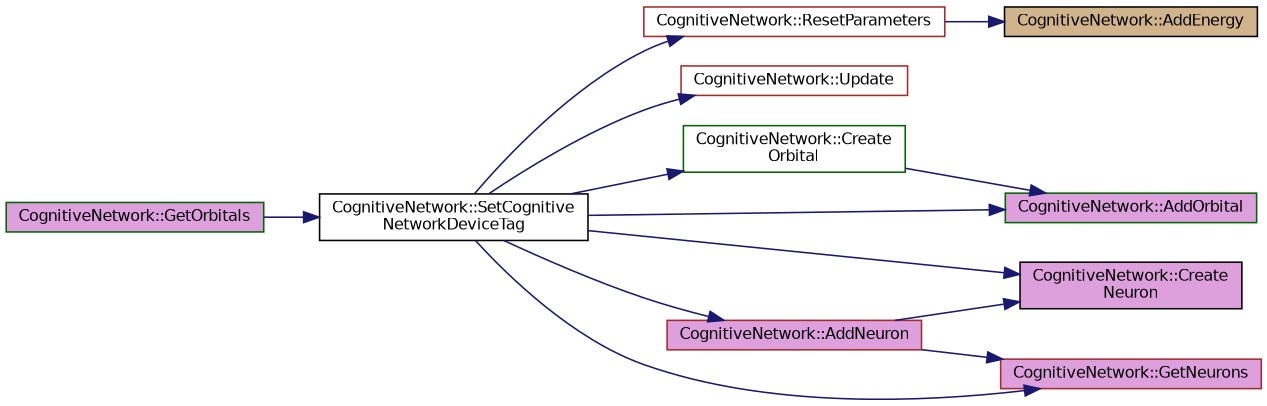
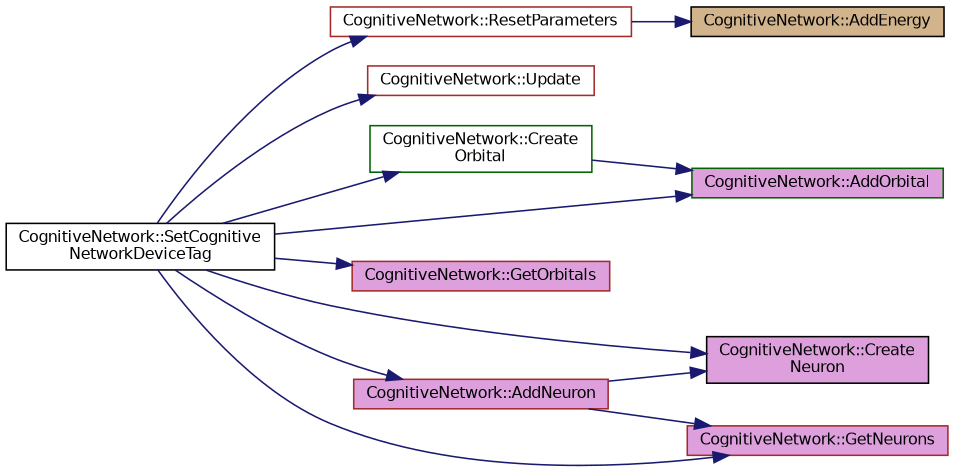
(135, 217) -> (481, 276)
(284, 217) -> (306, 261)
